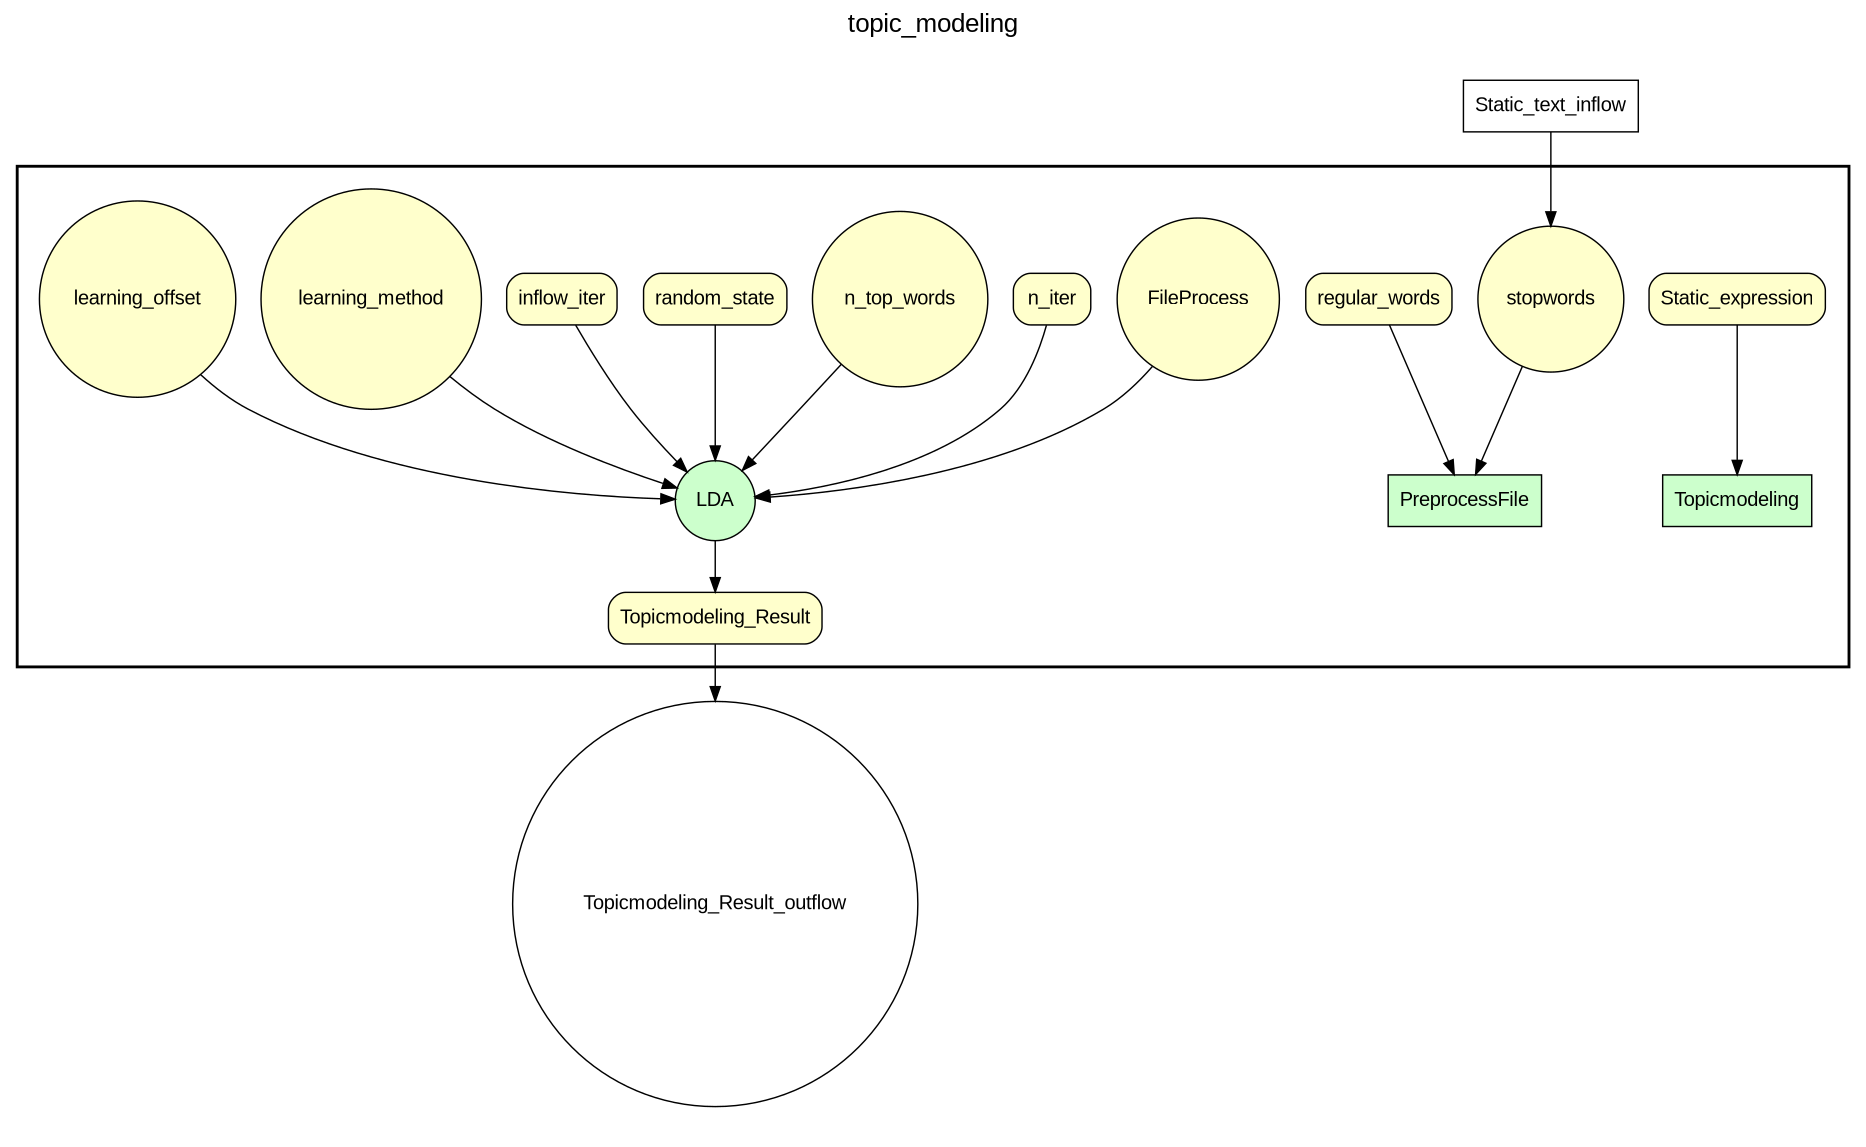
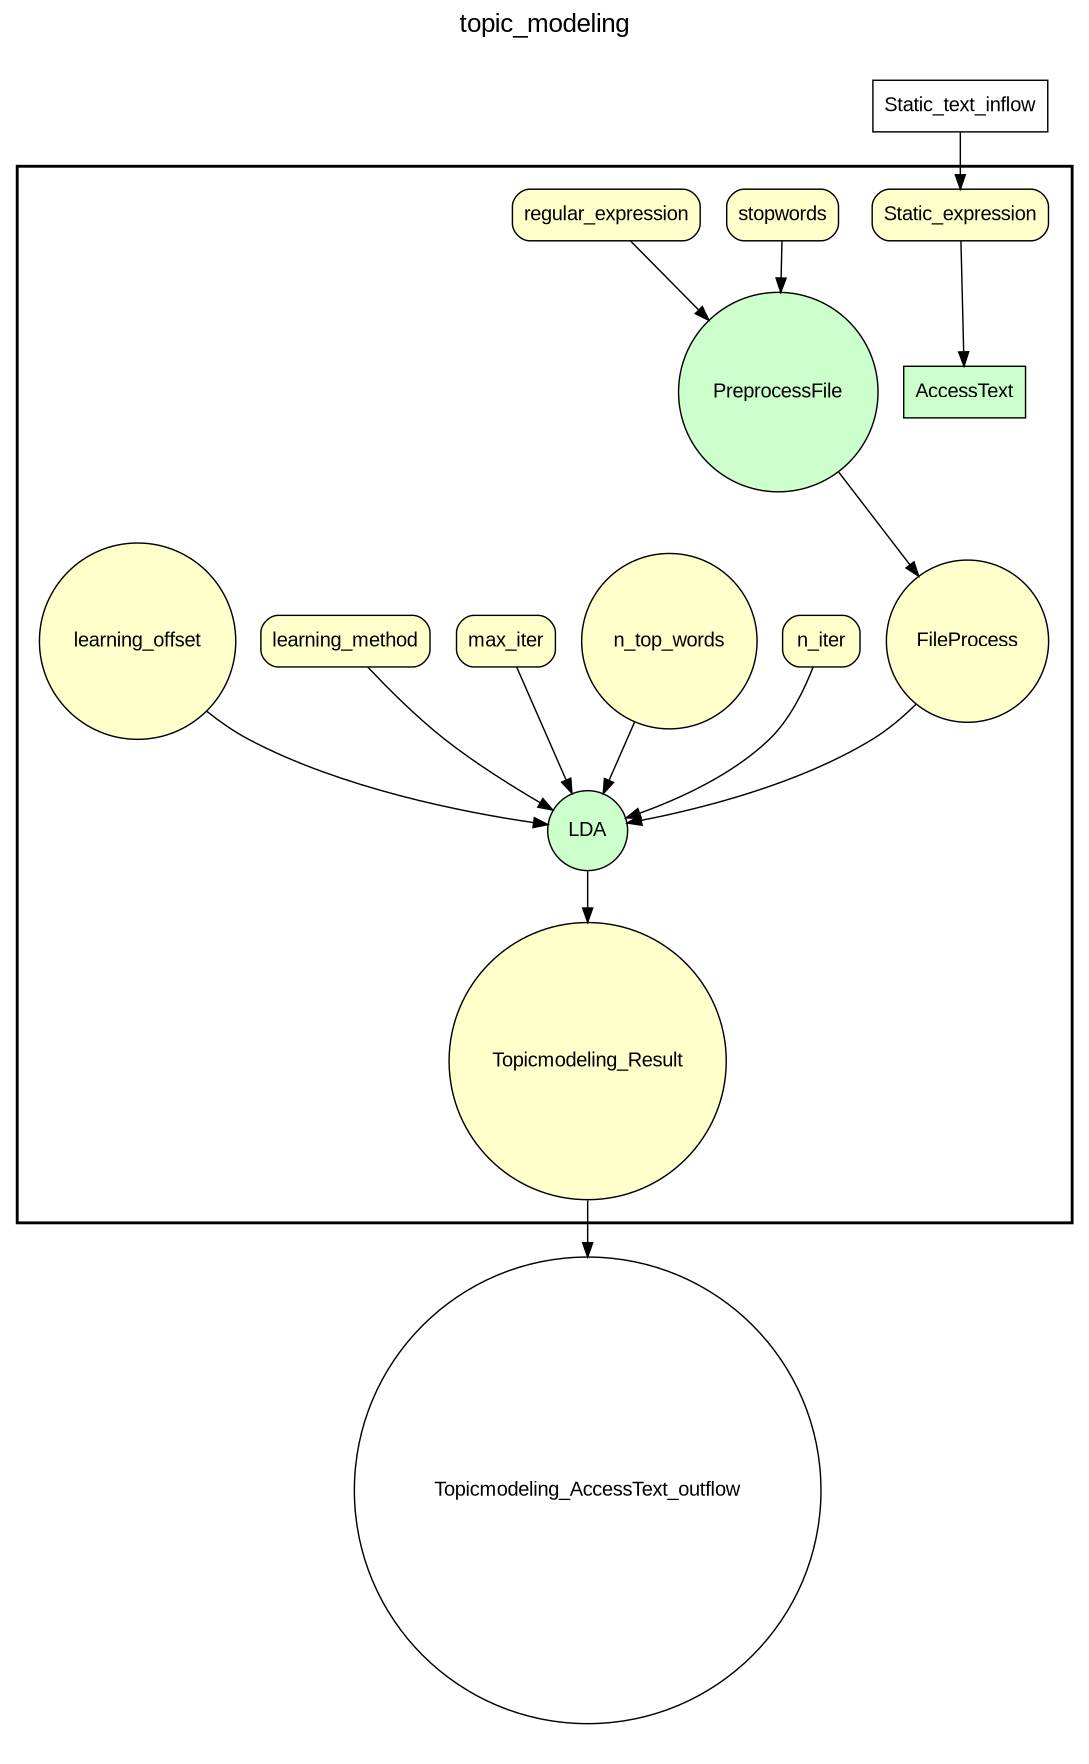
(1551, 188) -> (960, 153)
(371, 299) -> (345, 641)
(562, 299) -> (506, 641)
(715, 299) -> none
(1379, 299) -> (606, 215)
(1551, 299) -> (783, 215)
(1465, 501) -> (778, 392)
(1737, 501) -> (965, 392)
none -> (874, 518)
(715, 618) -> (588, 1061)
(715, 904) -> (588, 1490)
